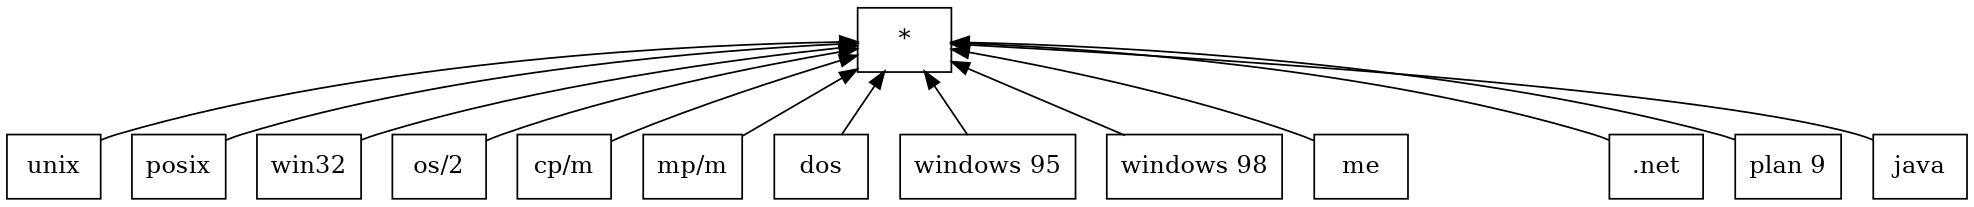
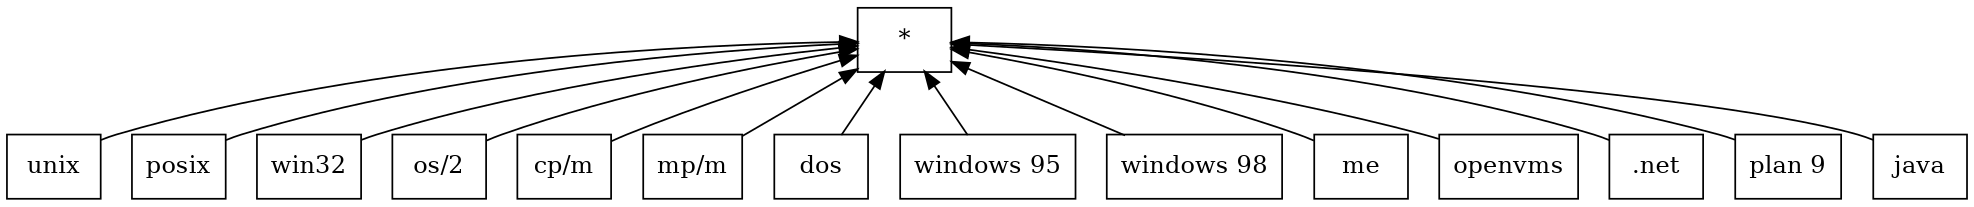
none -> (1509, 167)
